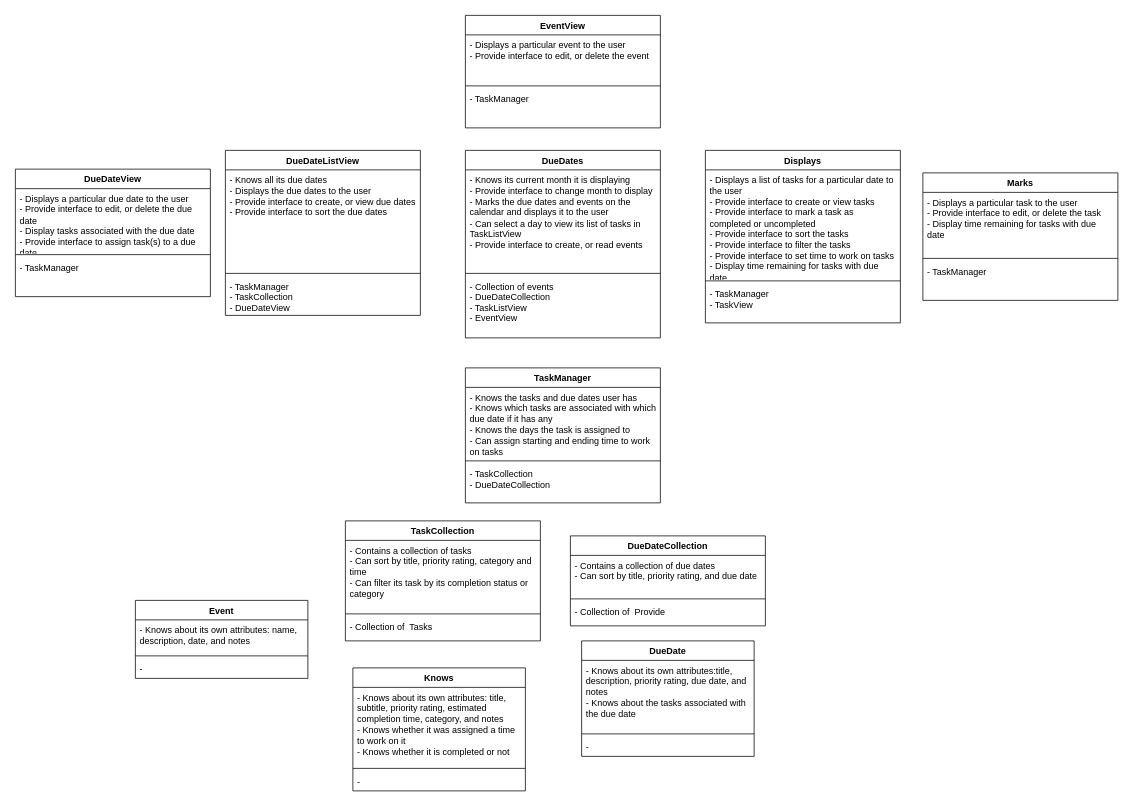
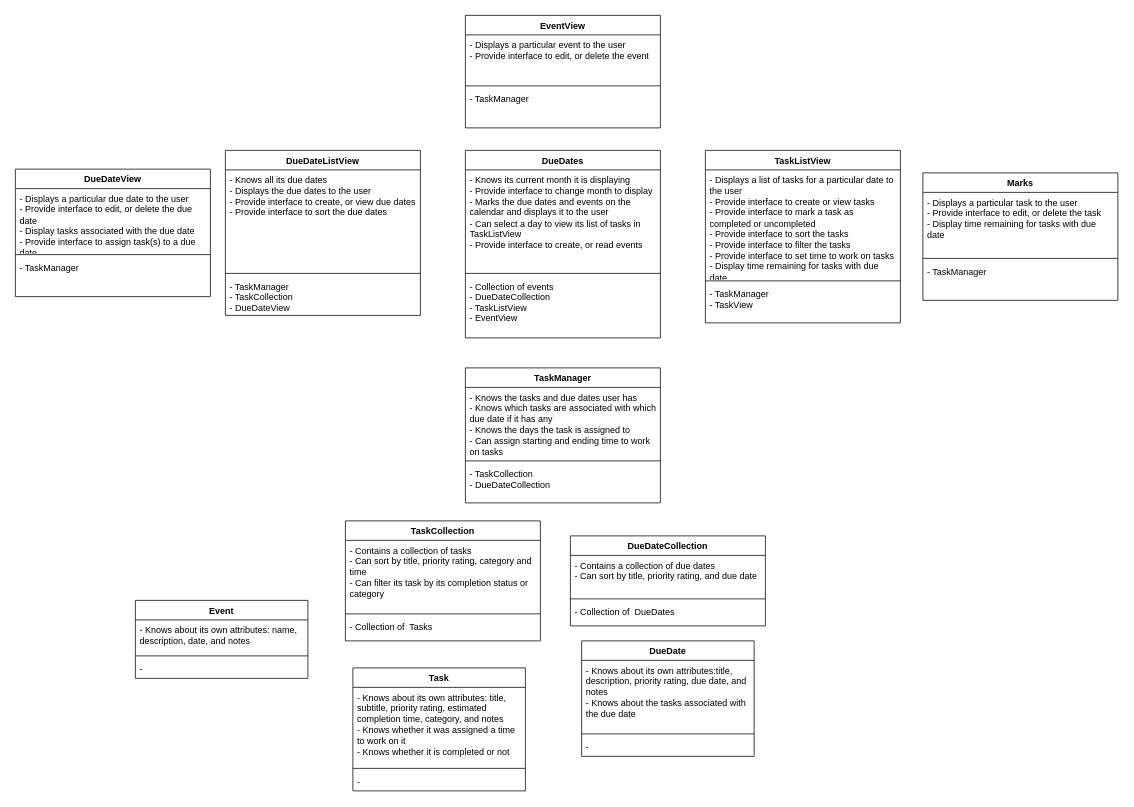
(803, 161) -> (803, 161)
(627, 612) -> (630, 612)
(439, 678) -> (439, 678)
